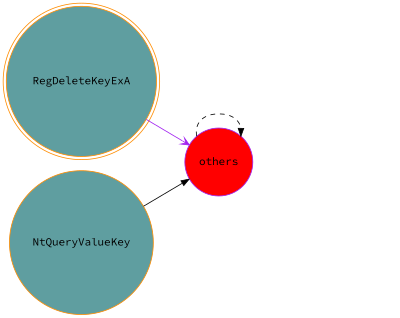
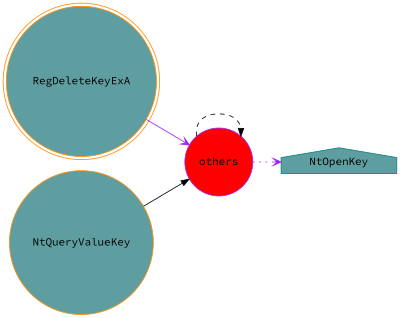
none -> (339, 162)
